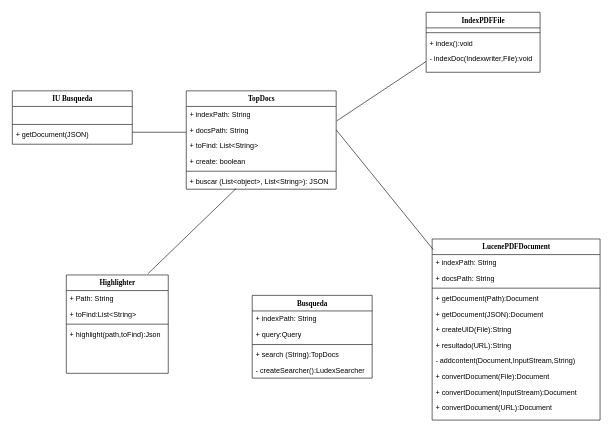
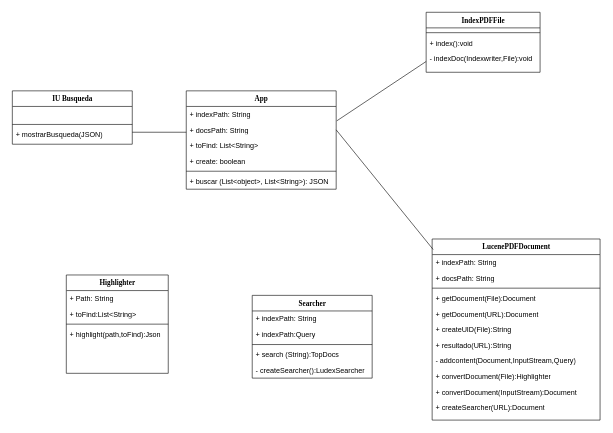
(262, 99) -> (262, 99)
(53, 135) -> (61, 135)
(192, 231) -> none
(490, 299) -> (489, 299)
(313, 304) -> (313, 304)
(490, 315) -> (488, 315)
(280, 335) -> (287, 335)
(515, 362) -> (514, 362)
(497, 377) -> (500, 377)
(497, 408) -> (495, 408)
